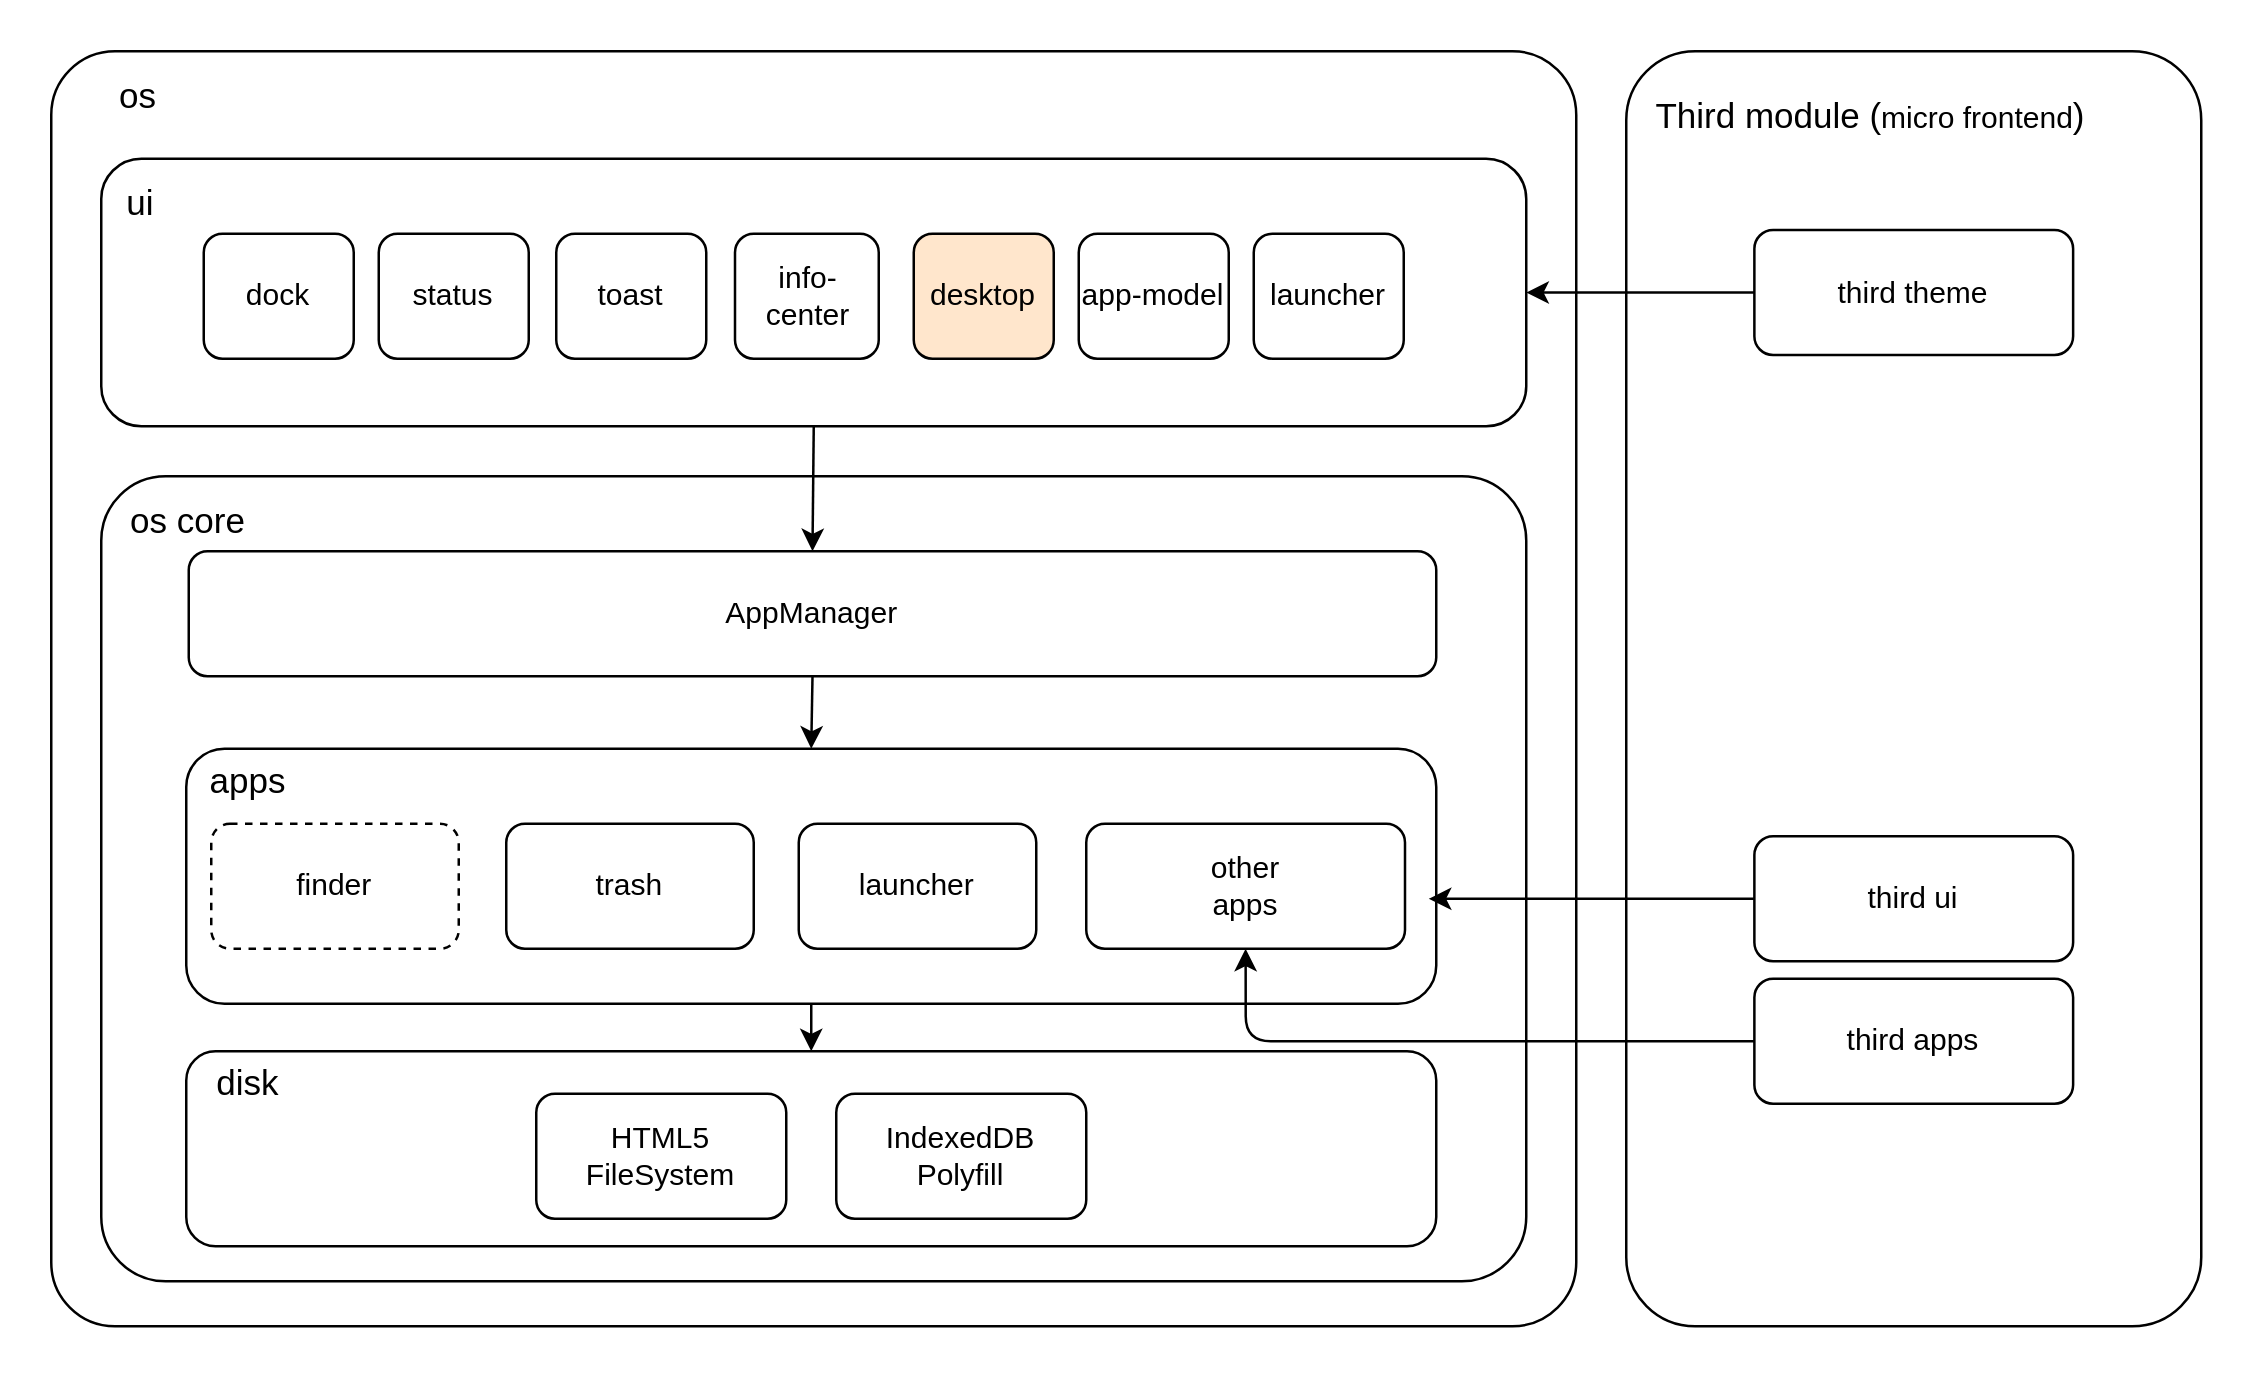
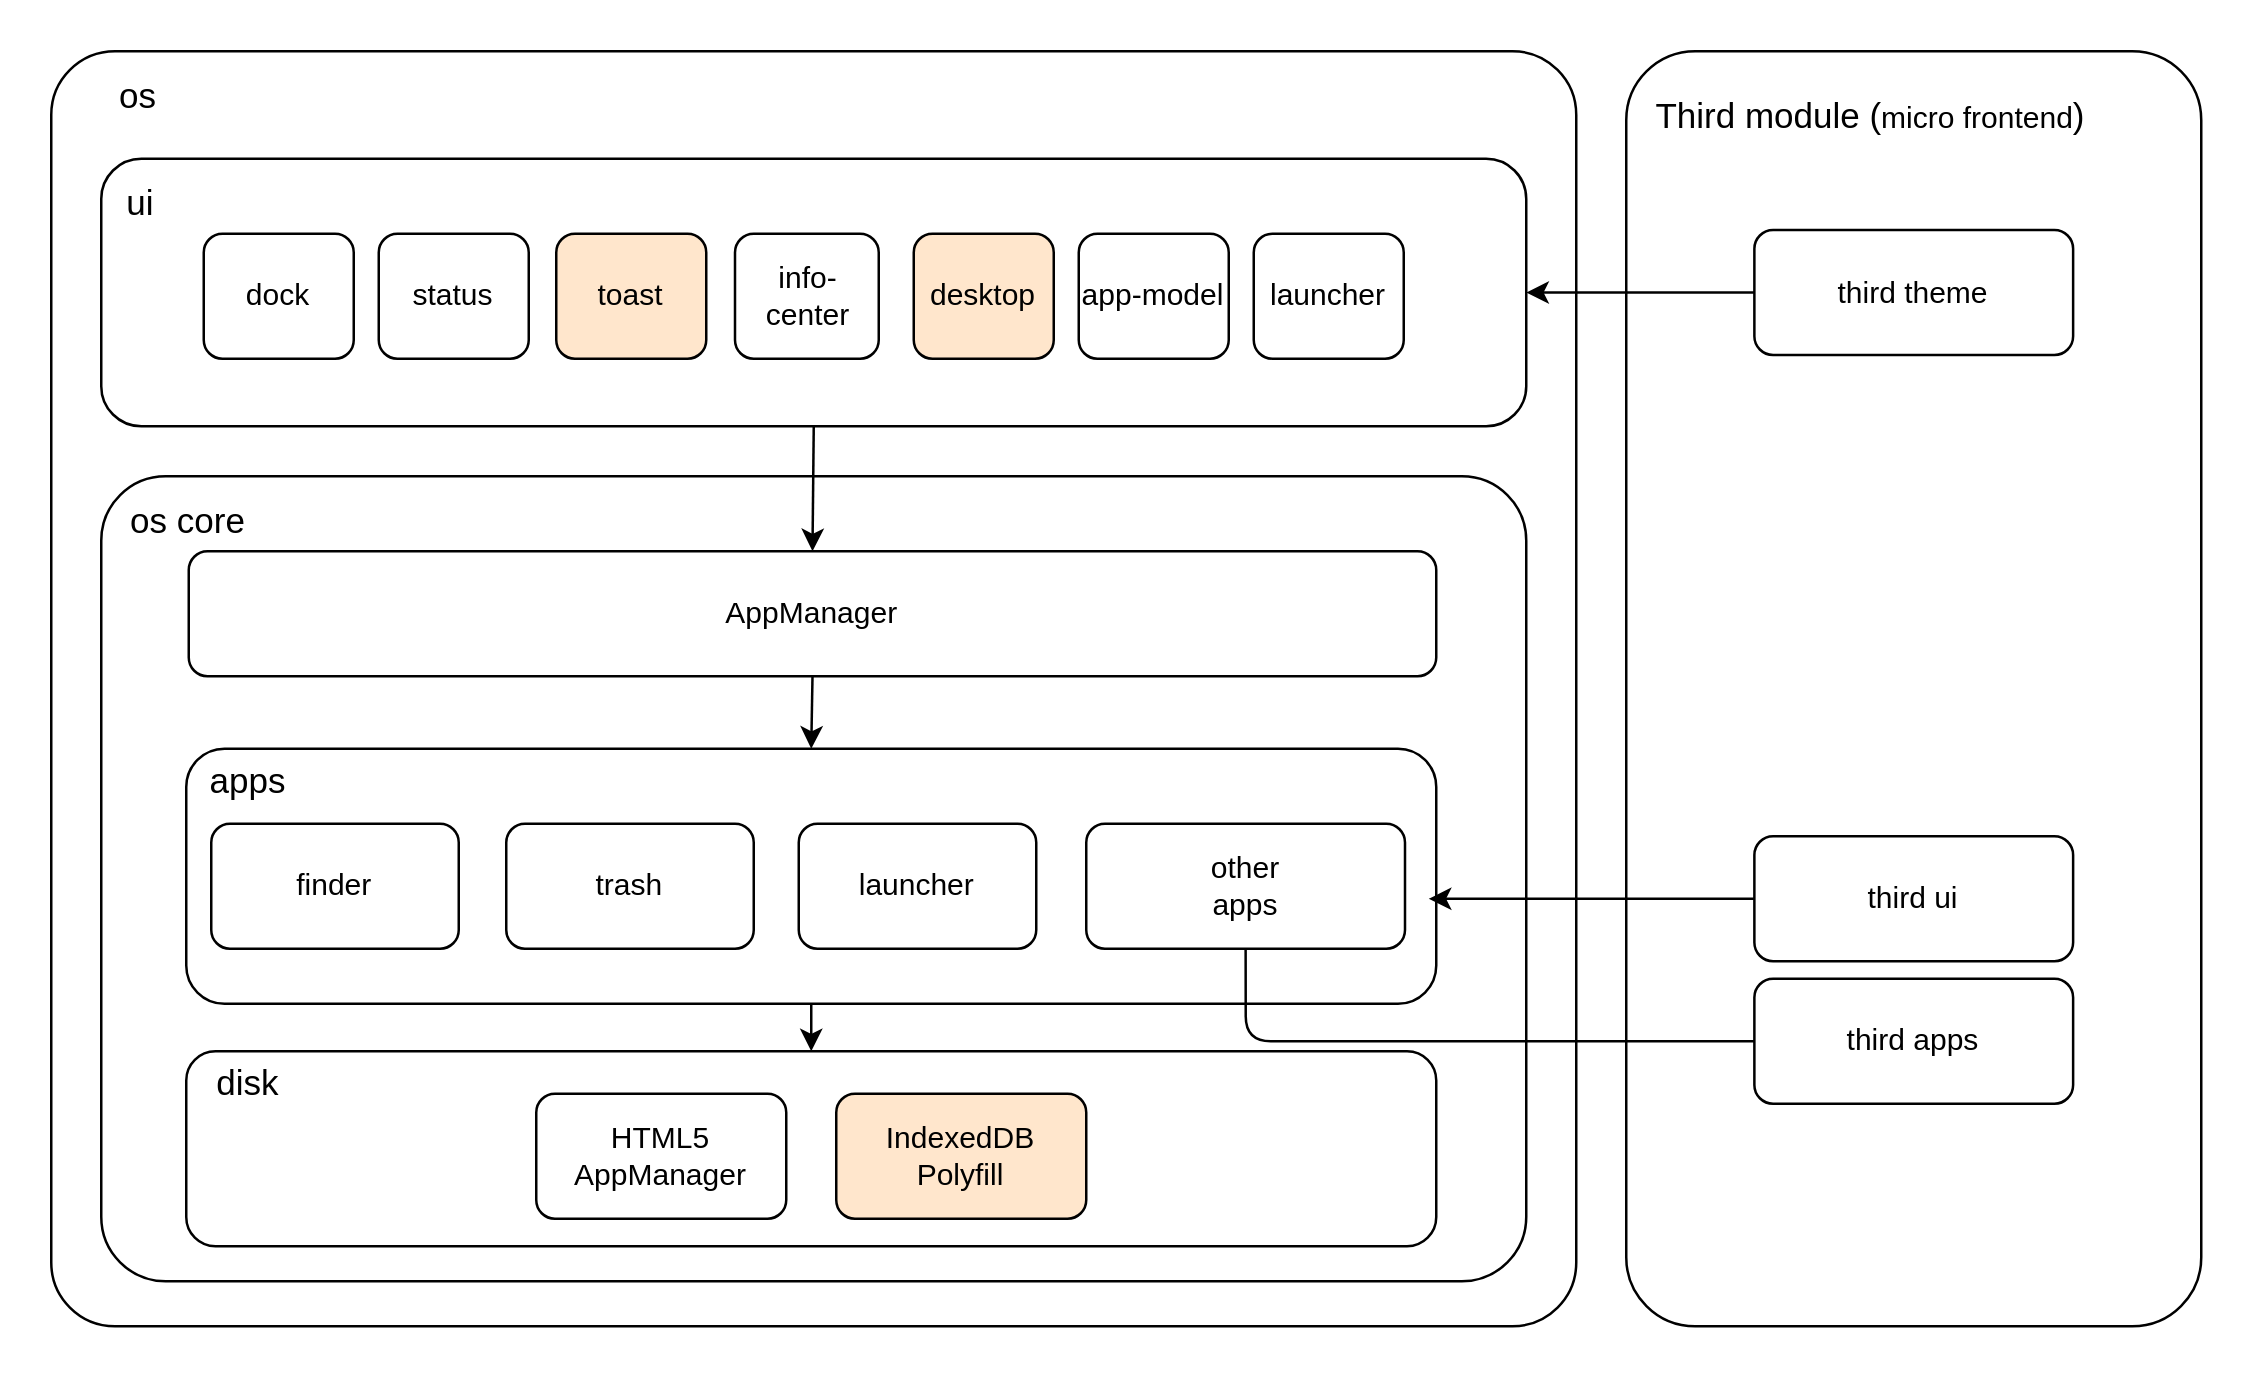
(631, 296) -> (631, 296)
(335, 886) -> (335, 886)
(1246, 967) -> (1246, 960)
(661, 1156) -> (661, 1156)
(961, 1156) -> (961, 1156)
